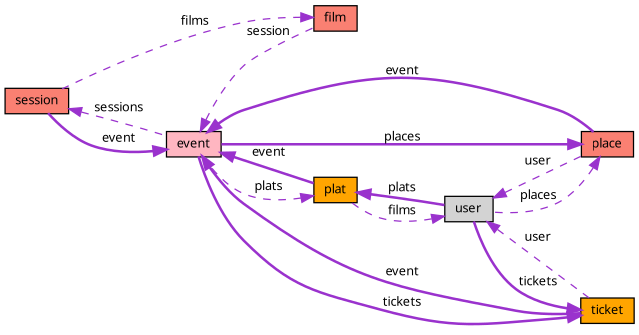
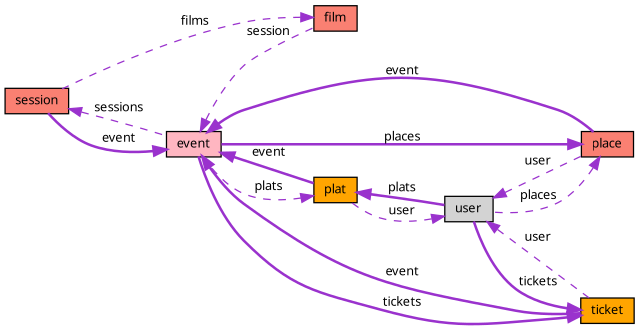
(401, 211) -> (401, 211)
